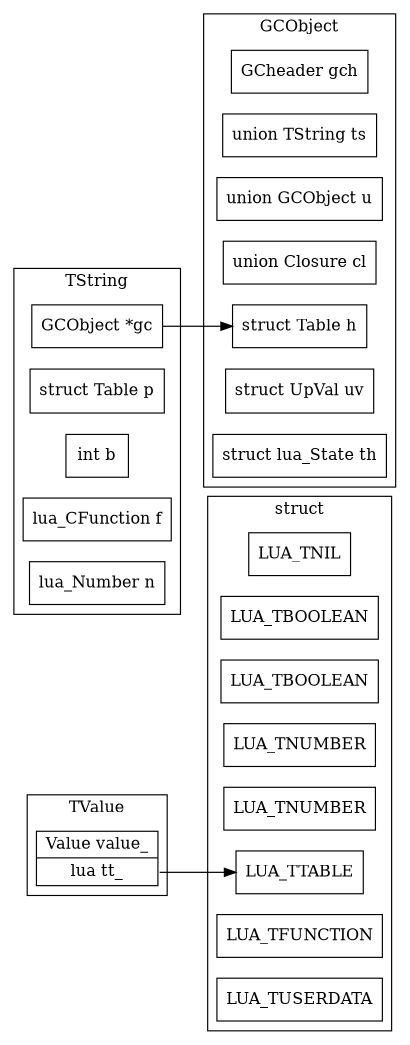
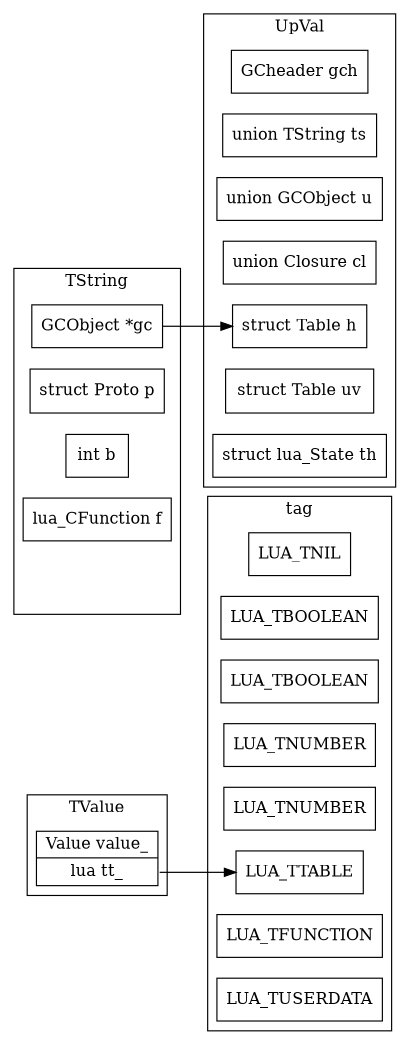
(300, 27) -> (300, 27)
(97, 391) -> (97, 391)
(300, 391) -> (300, 391)
(300, 510) -> (300, 510)
(97, 583) -> none
